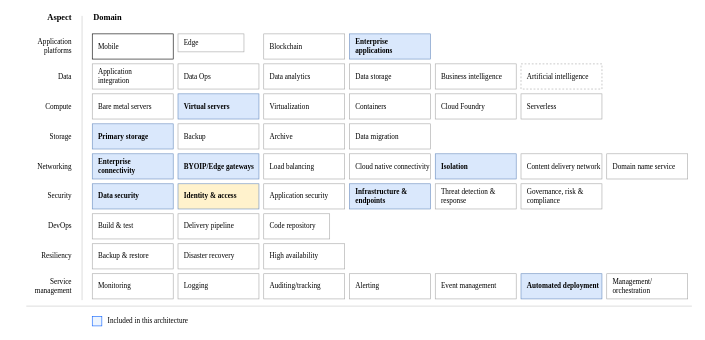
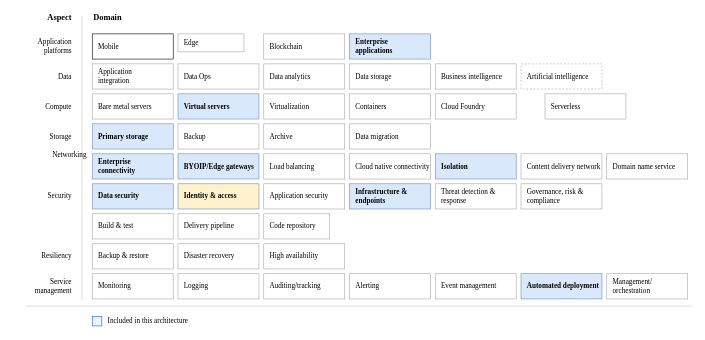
(562, 107) -> (586, 107)
(42, 167) -> (57, 155)
(42, 227) -> none
